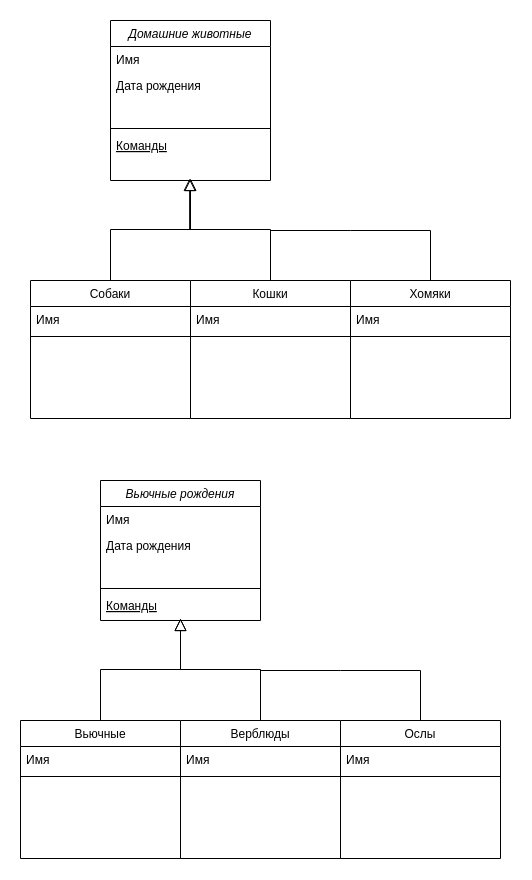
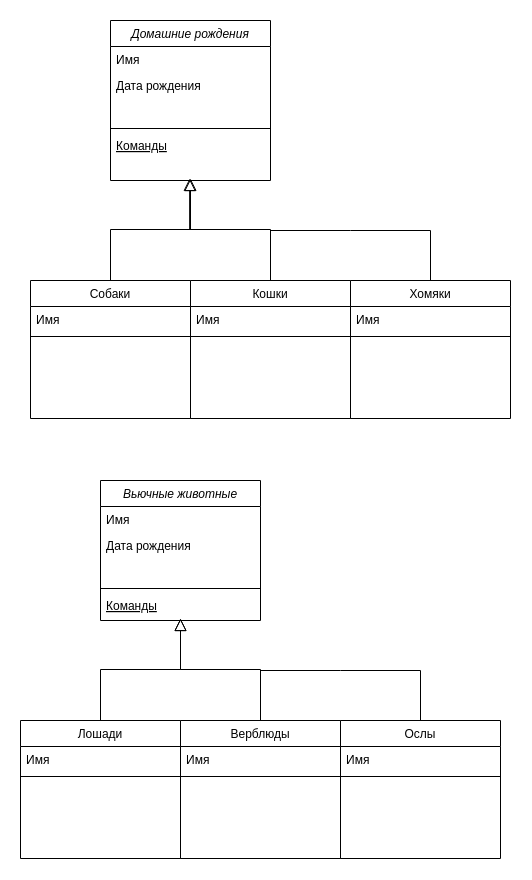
(190, 34) -> (190, 34)
(180, 494) -> (180, 494)
(100, 734) -> (100, 734)
